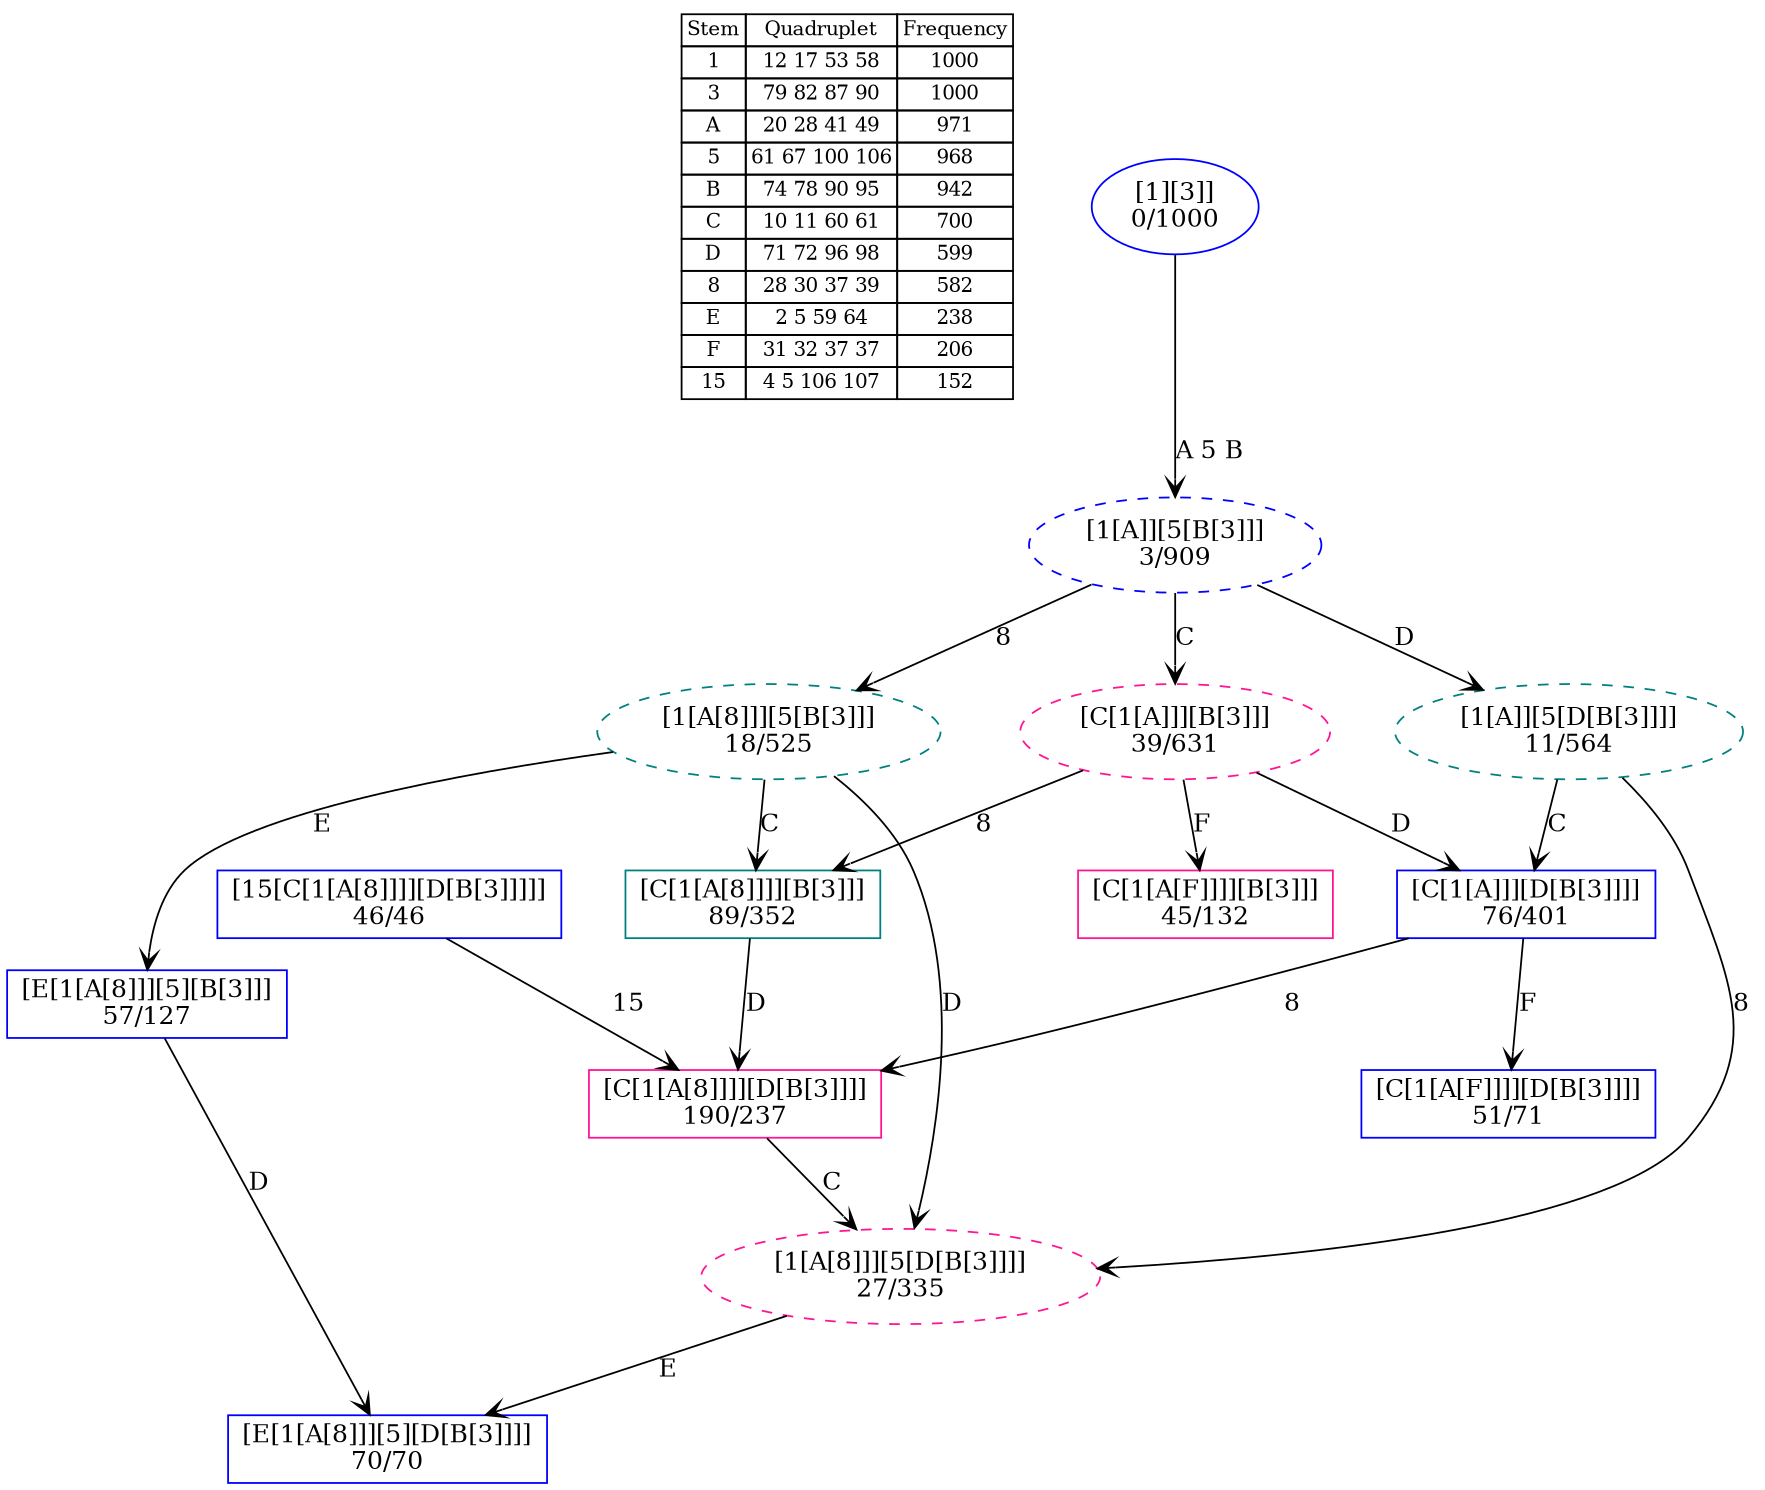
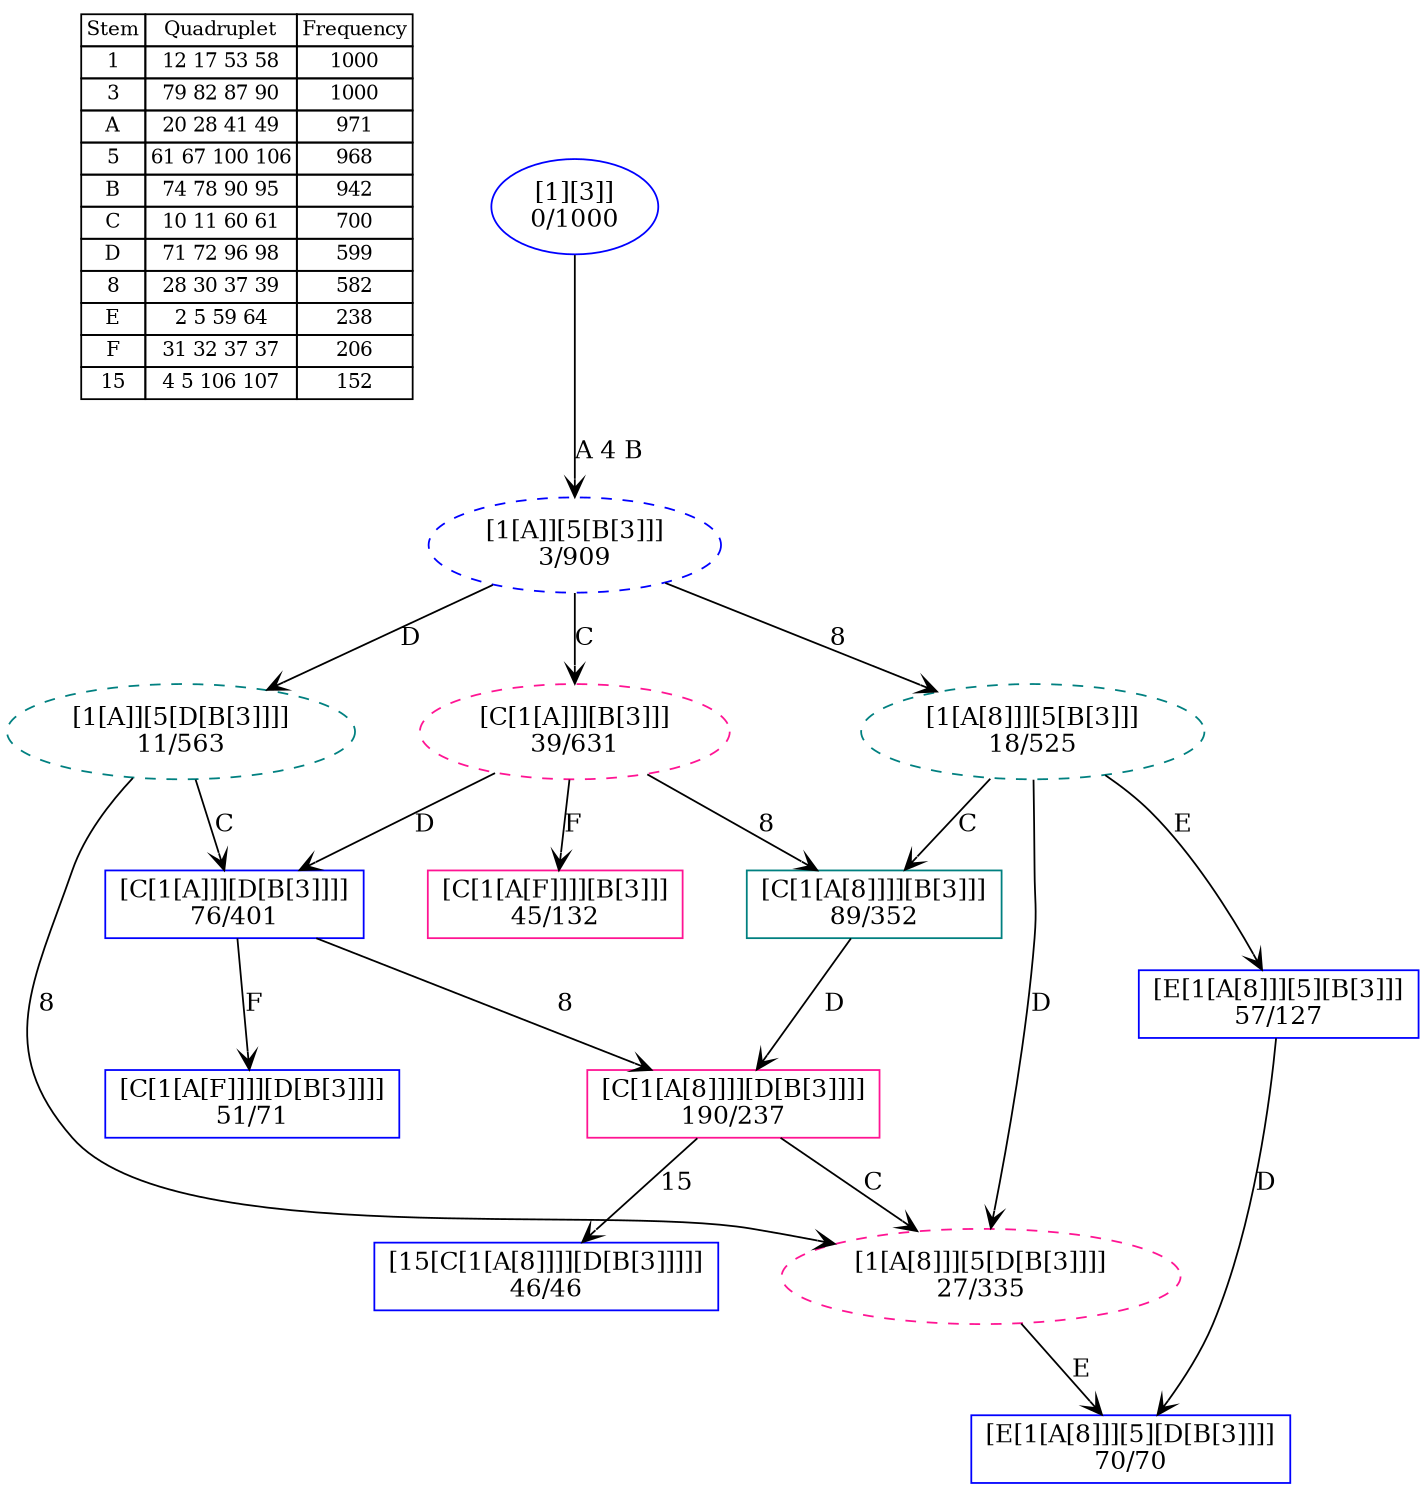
(1214, 452) -> (613, 452)
(1569, 732) -> (181, 732)
(555, 1000) -> (647, 1184)
